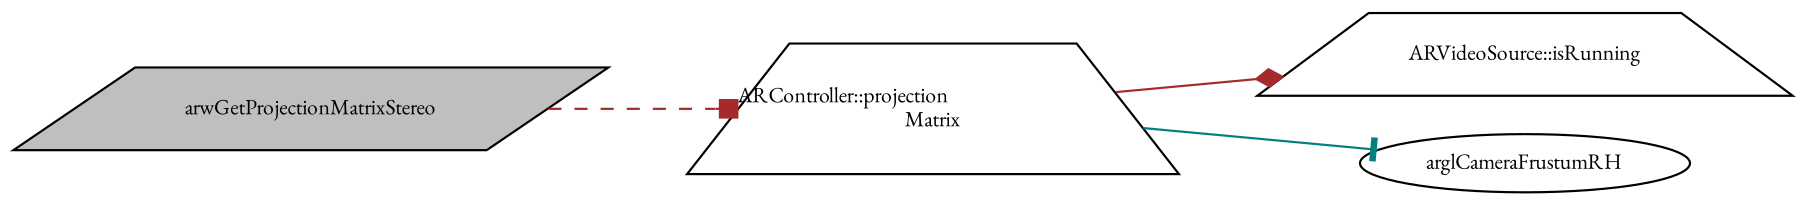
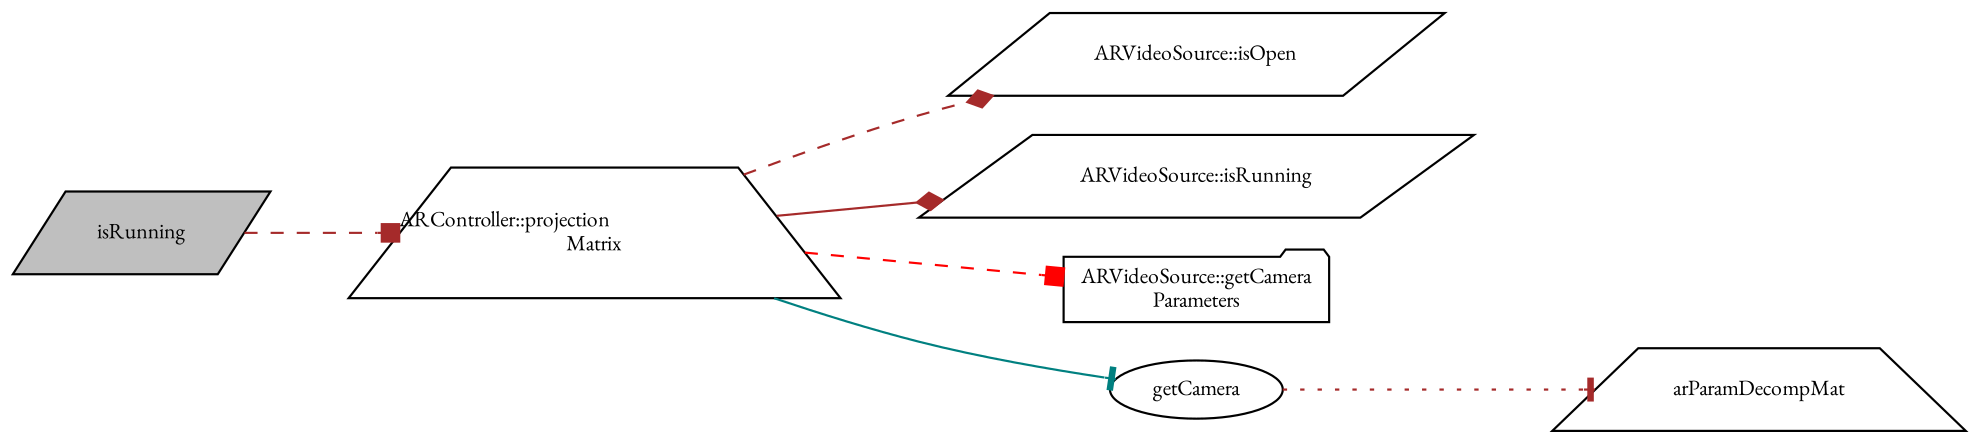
none -> (1196, 54)
(1525, 54) -> (1196, 176)
(311, 109) -> (142, 233)
(1525, 163) -> (1196, 390)
none -> (1196, 289)
none -> (1759, 390)
